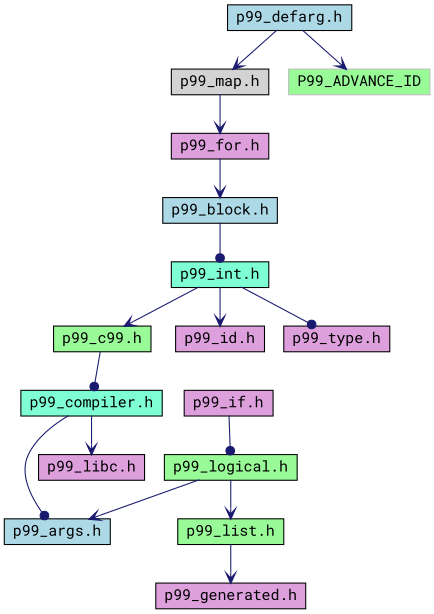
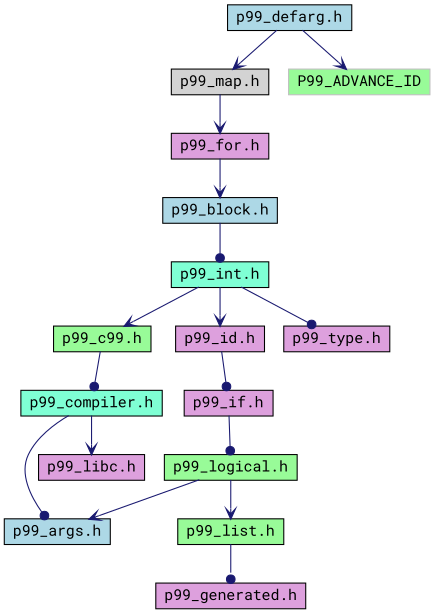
none -> (224, 367)
(231, 558) -> (231, 558)
